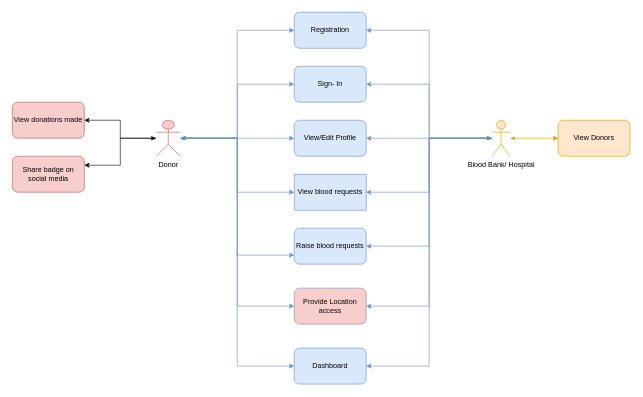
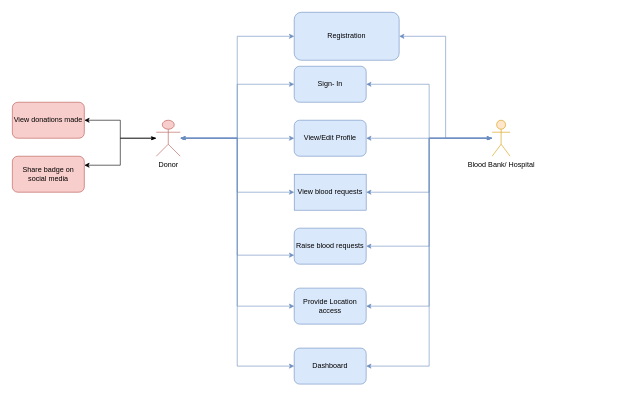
(330, 30) -> (347, 36)
(552, 138) -> none
(594, 138) -> none
(330, 306) -> (330, 306)
